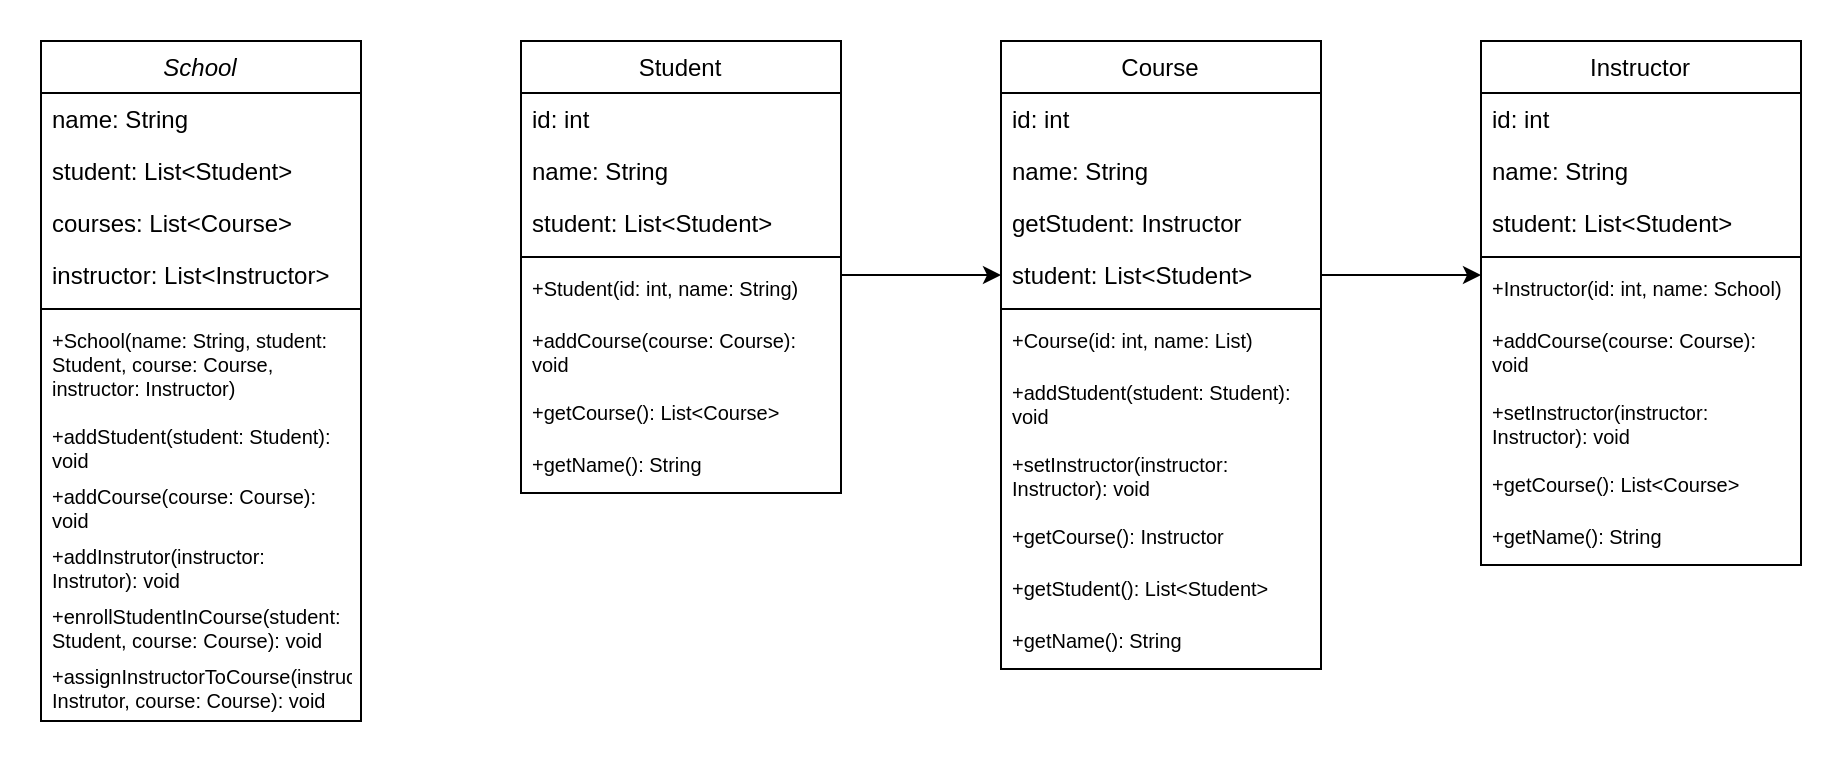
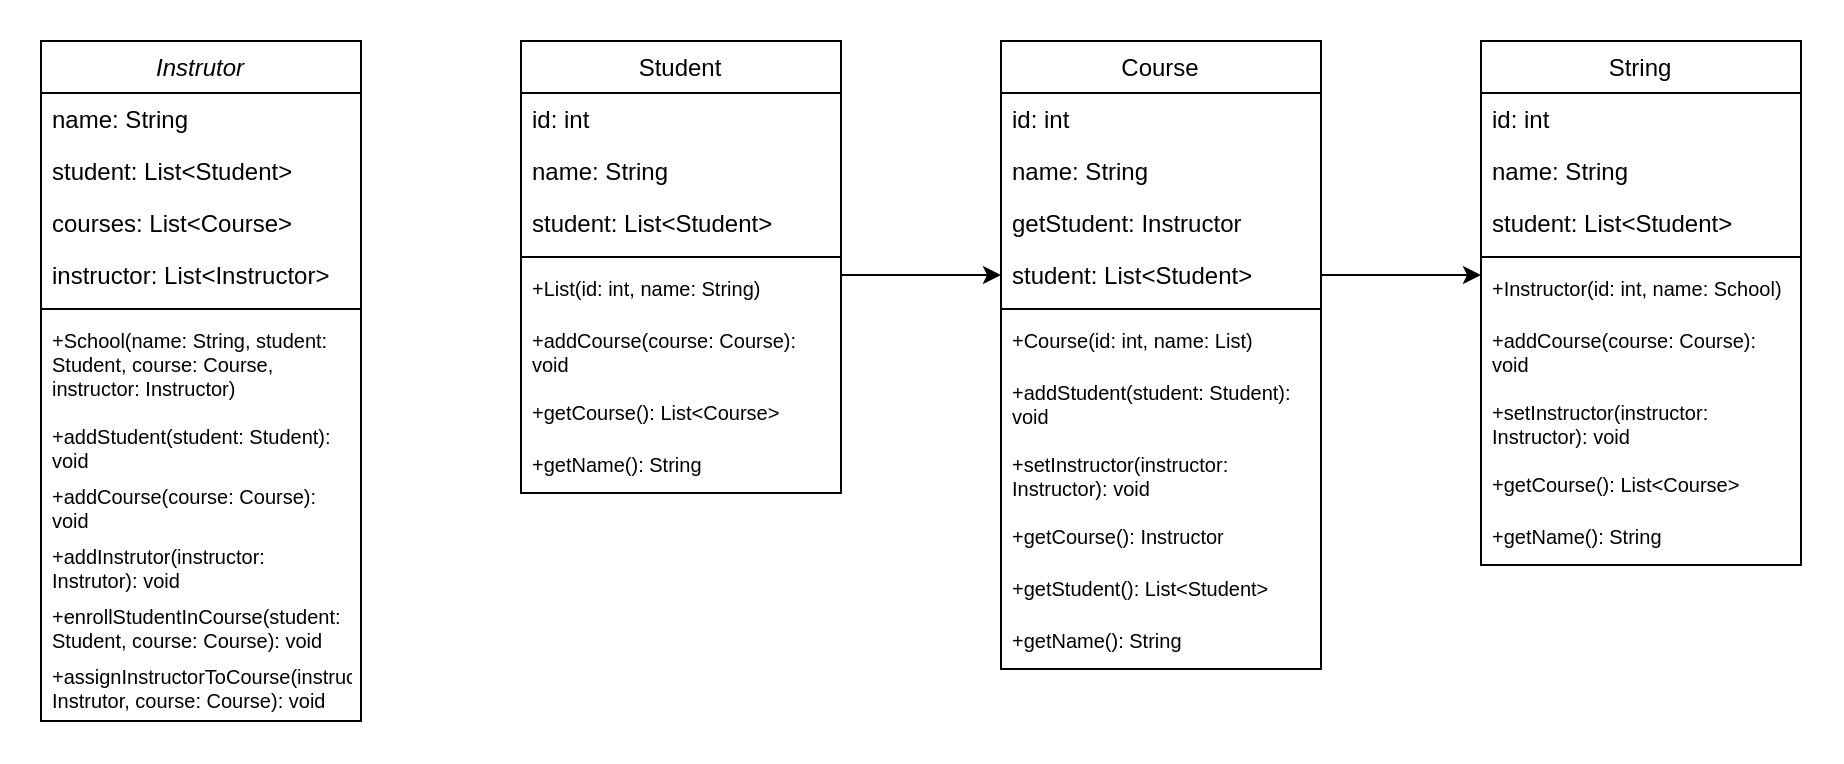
(200, 68) -> (200, 68)
(1640, 68) -> (1640, 68)
(683, 303) -> (664, 291)
